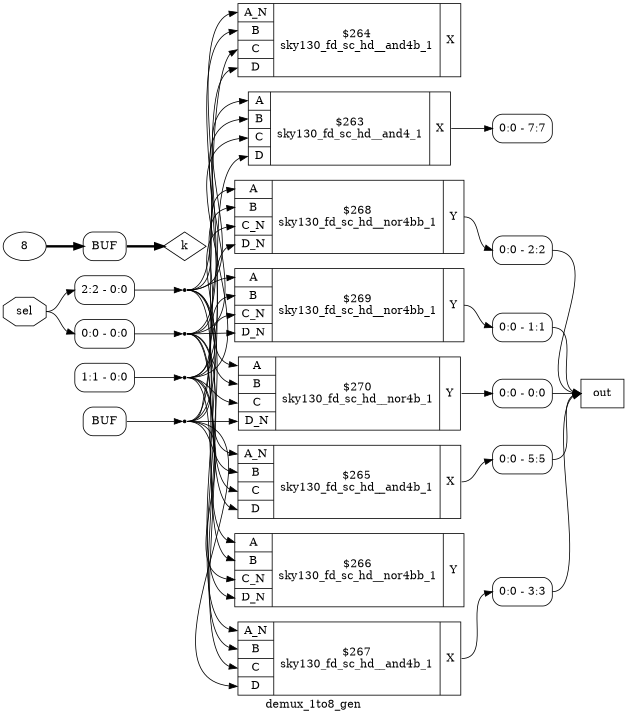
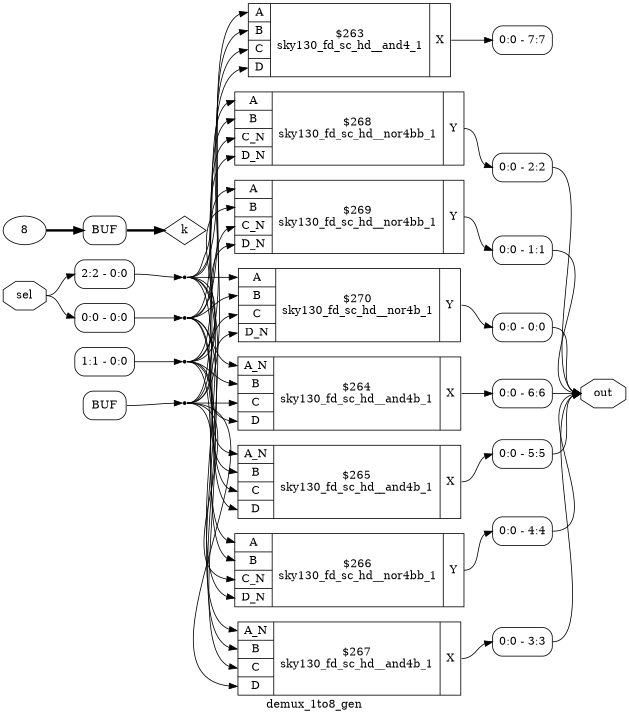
none -> (522, 394)
(602, 394) -> (603, 394)
none -> (522, 531)
